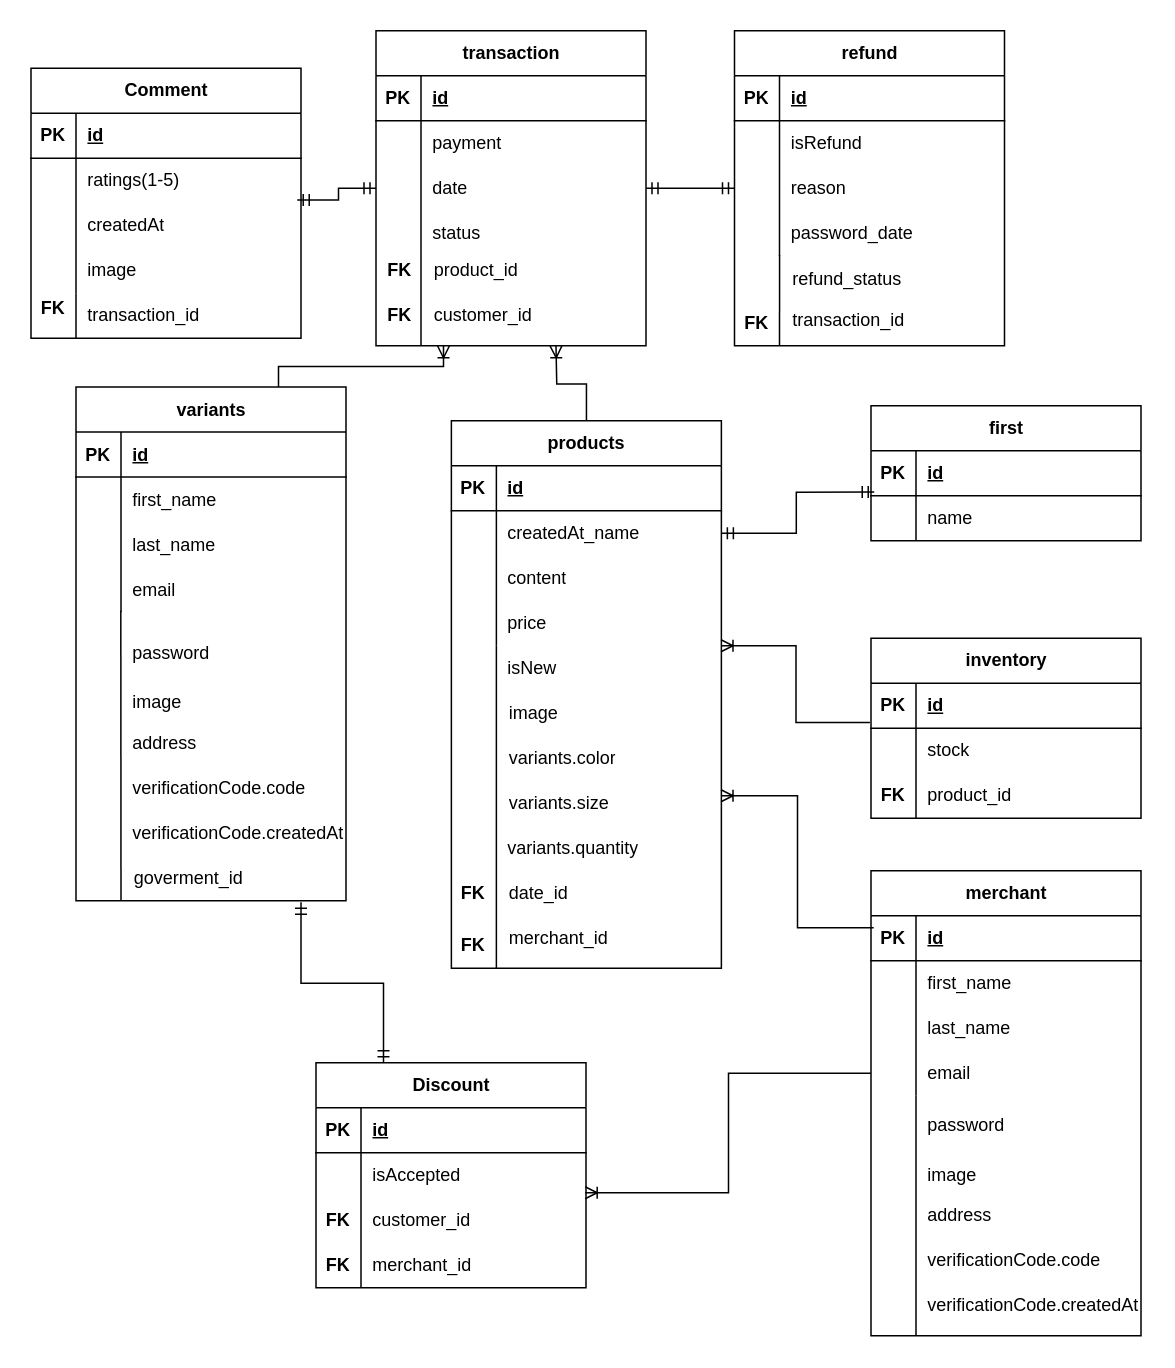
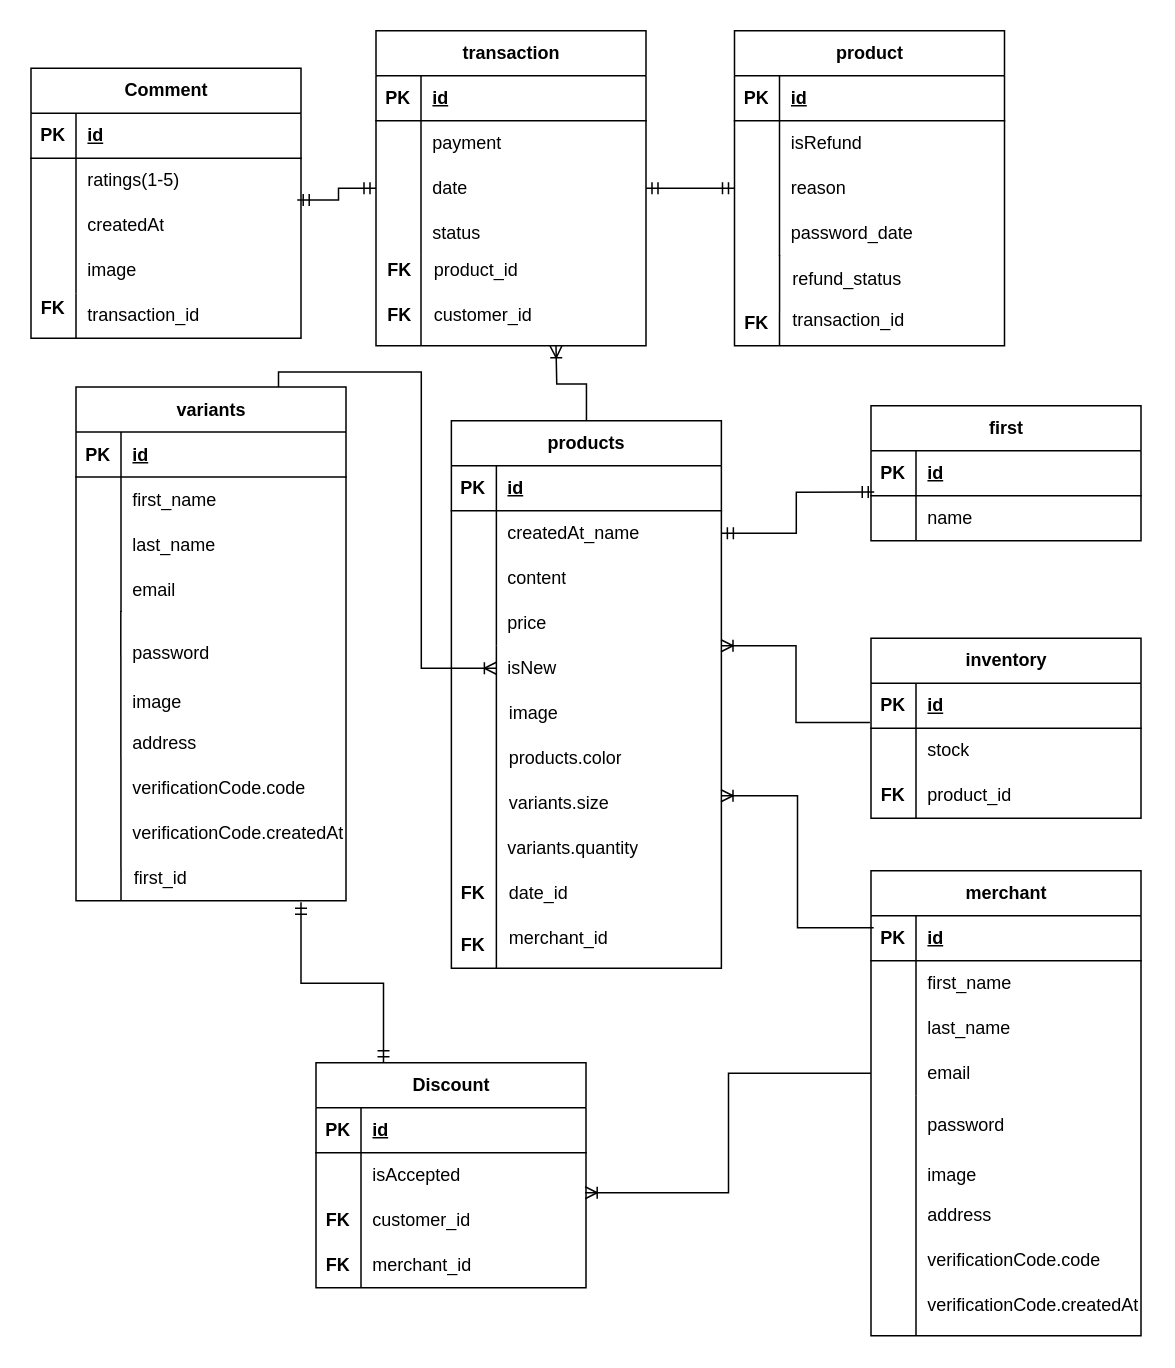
(870, 53) -> (870, 53)
(366, 366) -> (421, 484)
(573, 758) -> (575, 758)
(192, 878) -> (170, 878)
